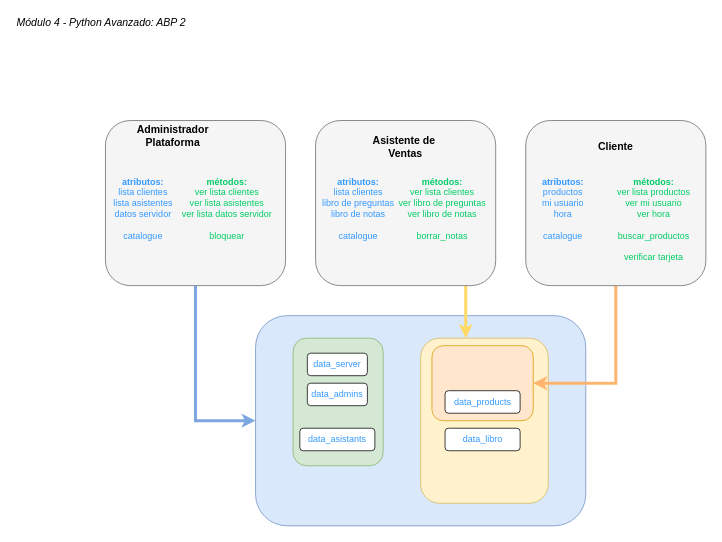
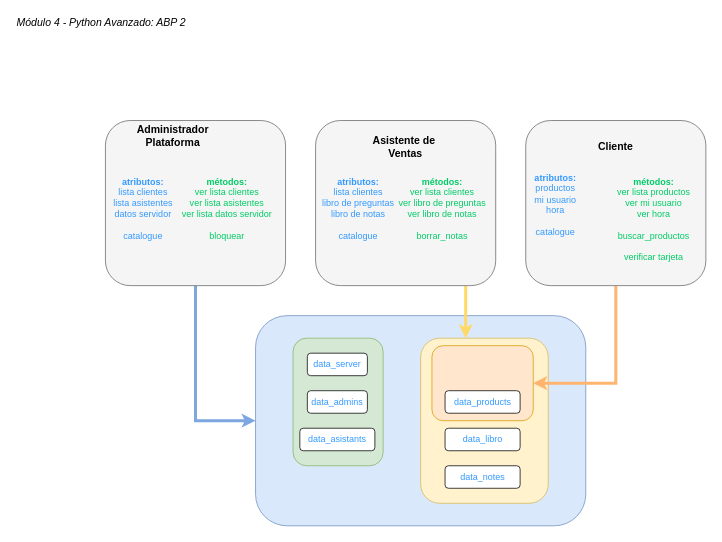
(574, 213) -> (567, 210)
(337, 394) -> (337, 402)
none -> (482, 477)
